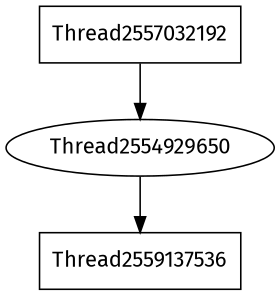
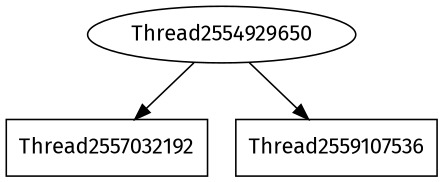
(140, 83) -> (170, 86)
(140, 261) -> (336, 148)
